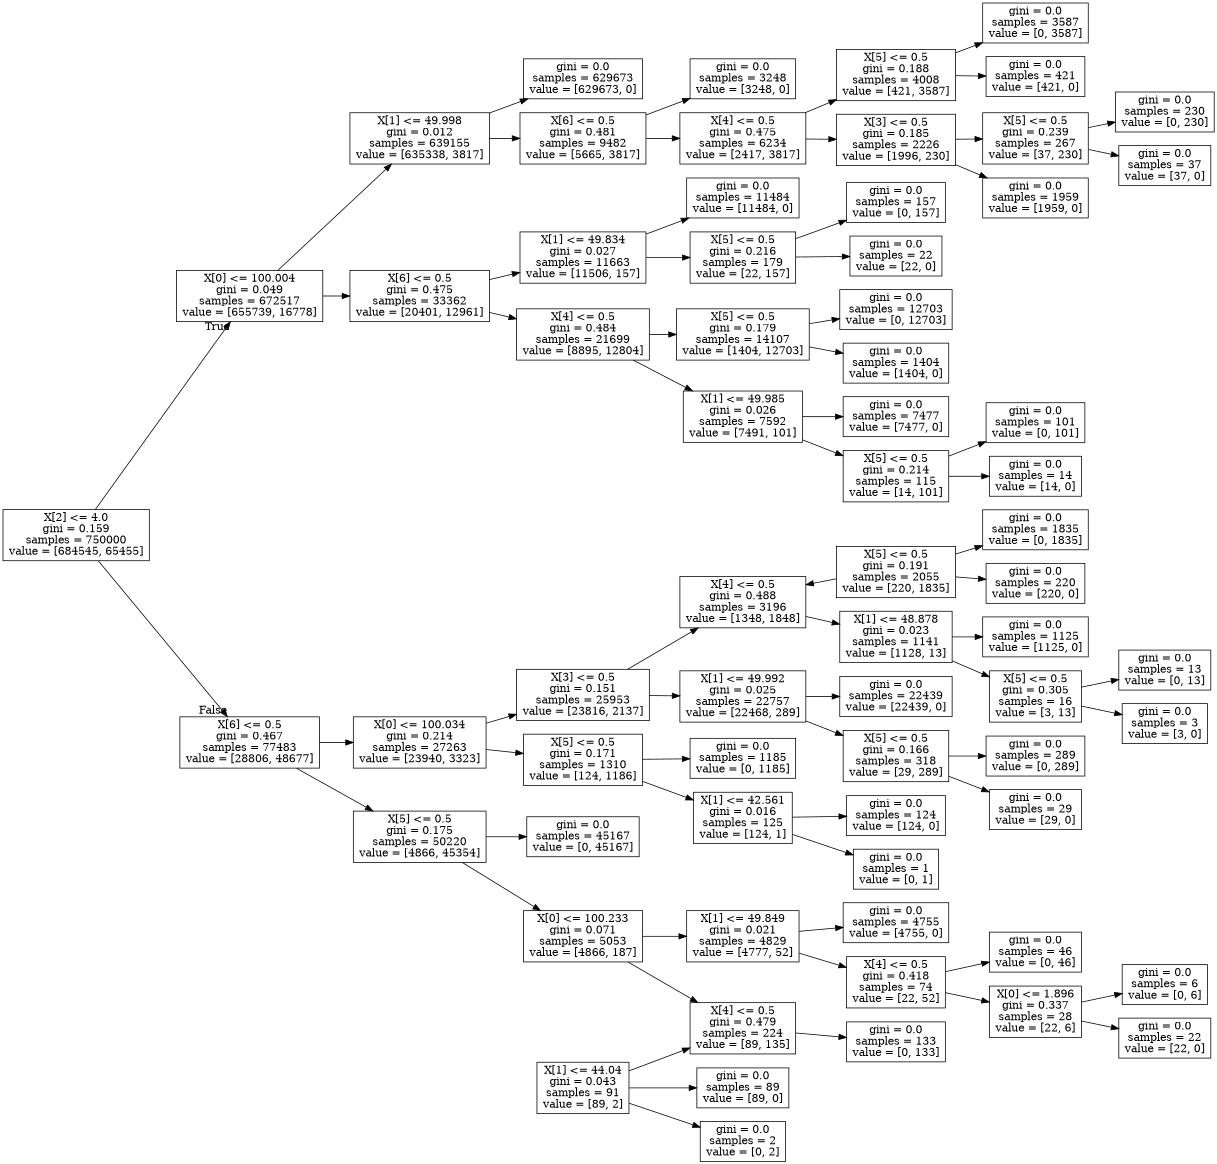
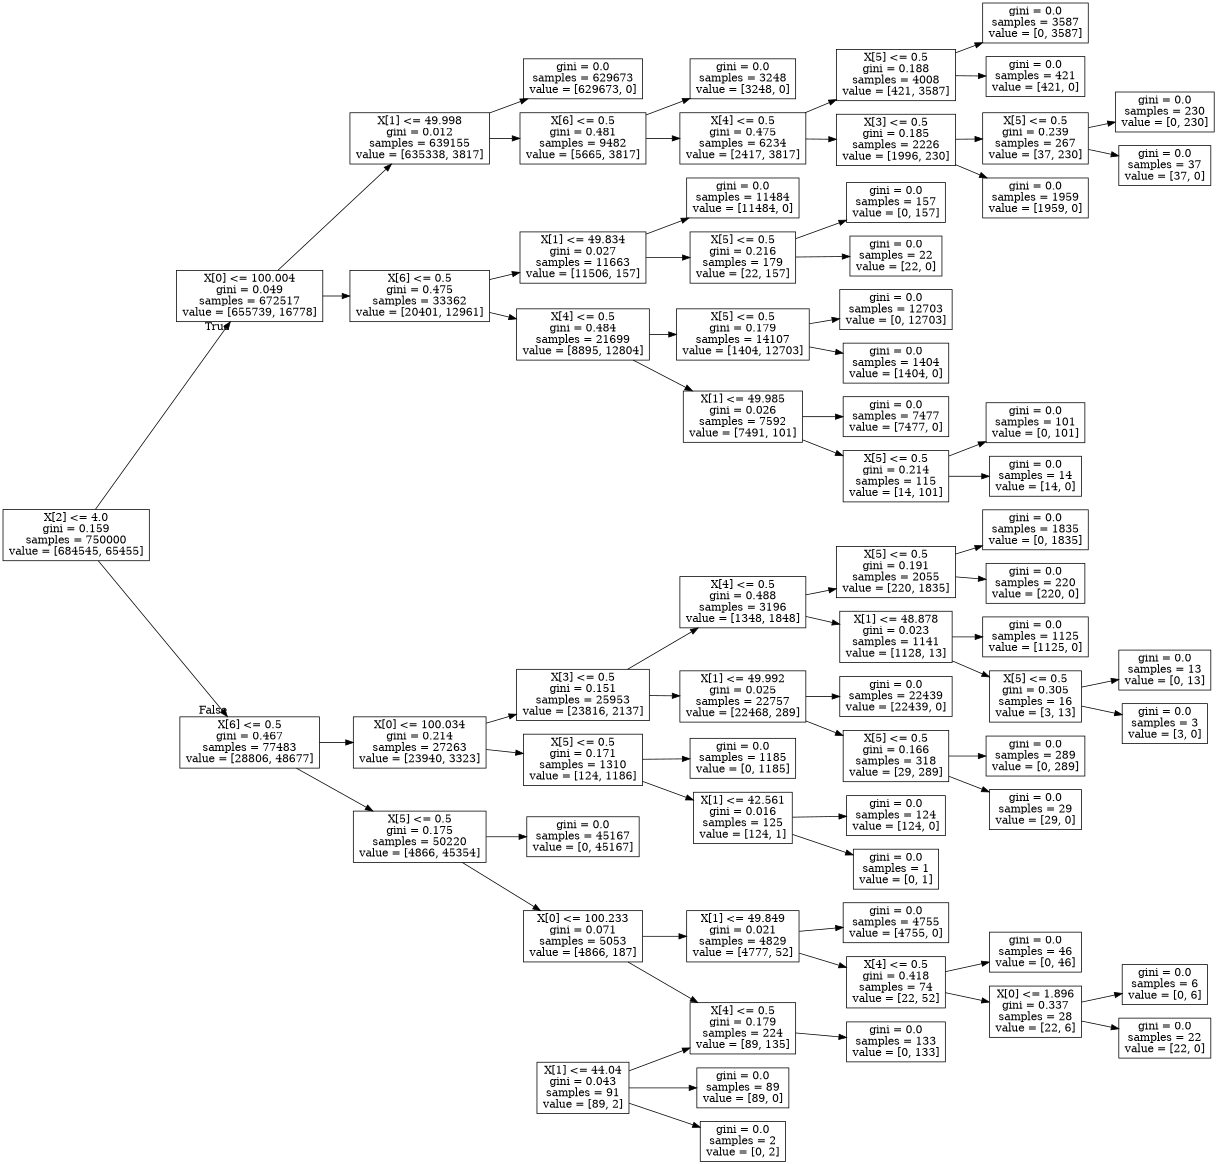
(825, 581) -> (817, 593)
(743, 1028) -> (743, 1028)
